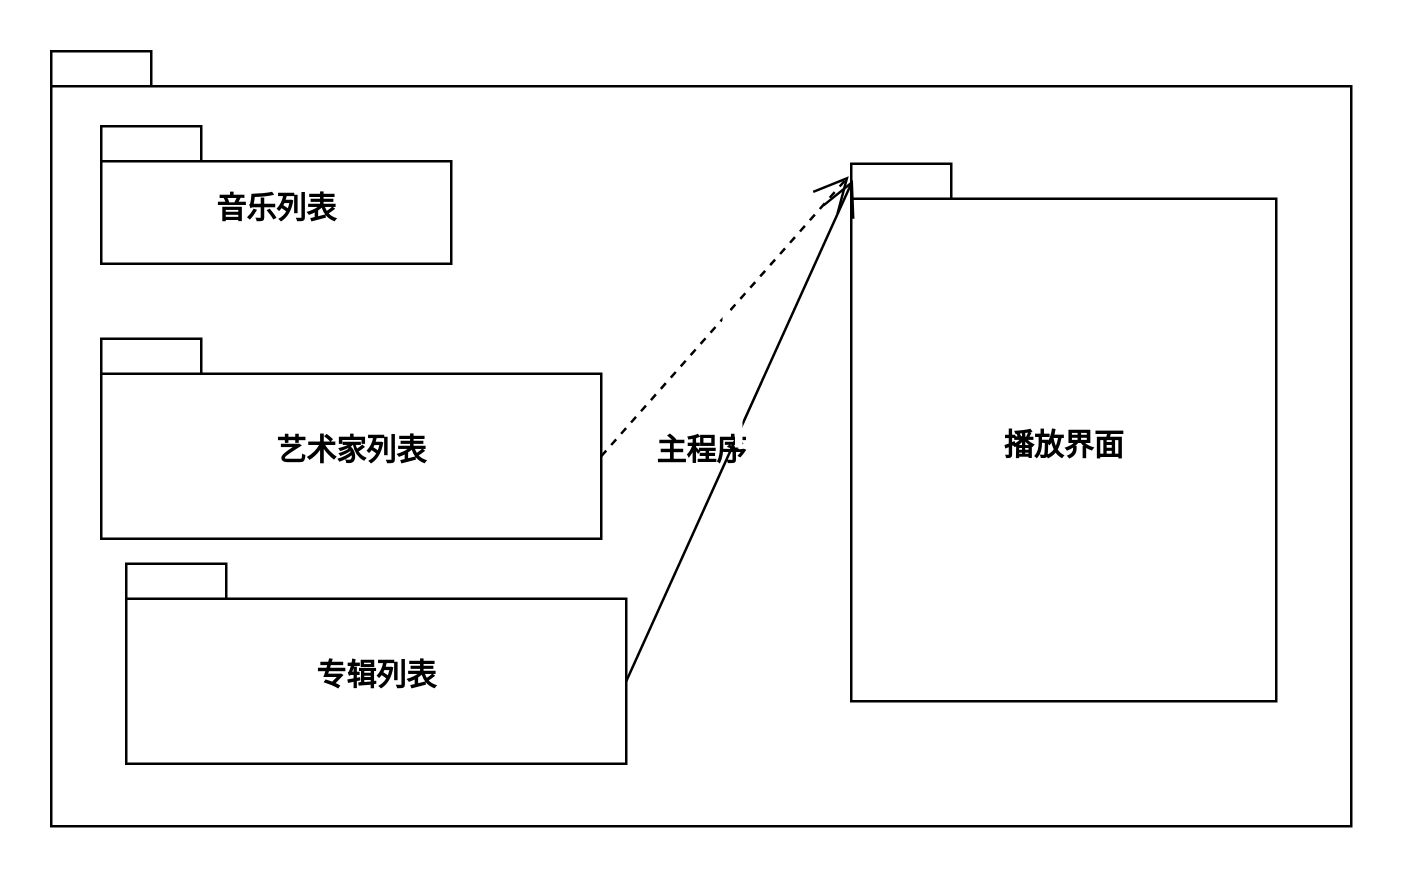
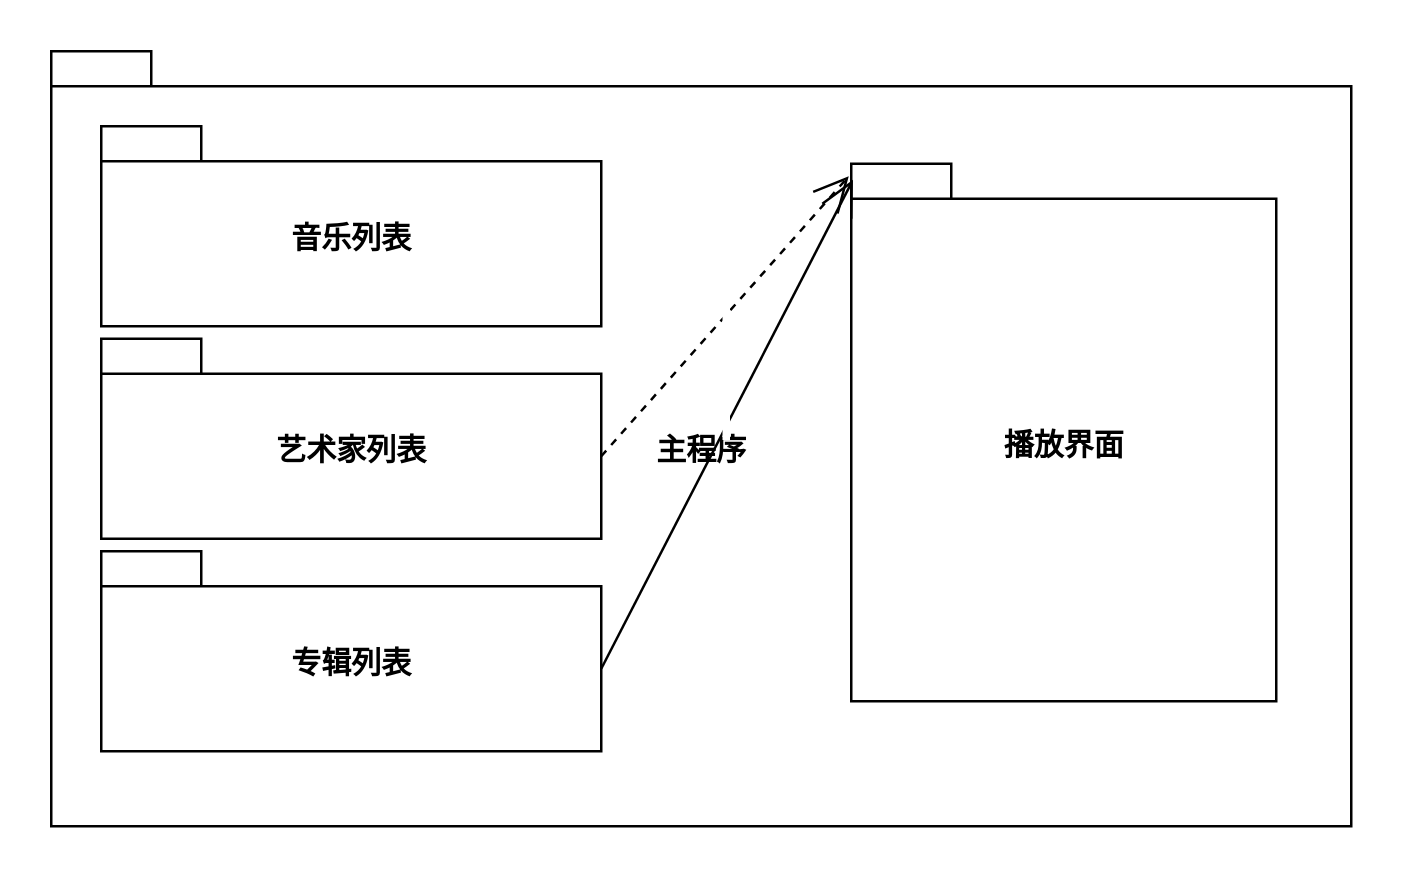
(276, 195) -> (351, 226)
(376, 664) -> (351, 651)
